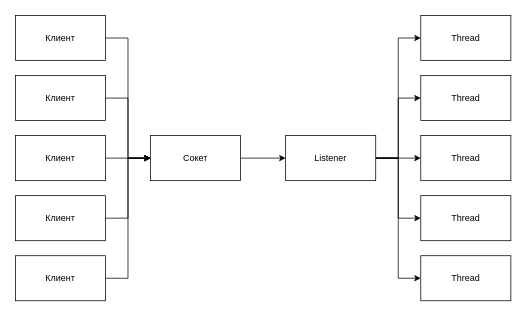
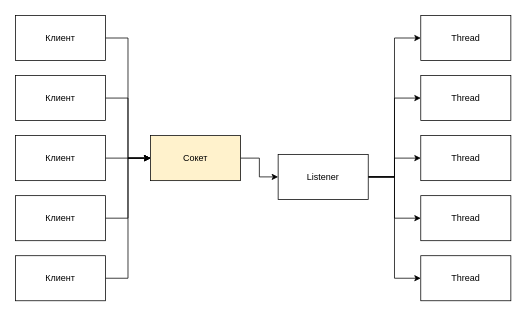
(195, 158) -> (195, 158)
(330, 158) -> (323, 177)
